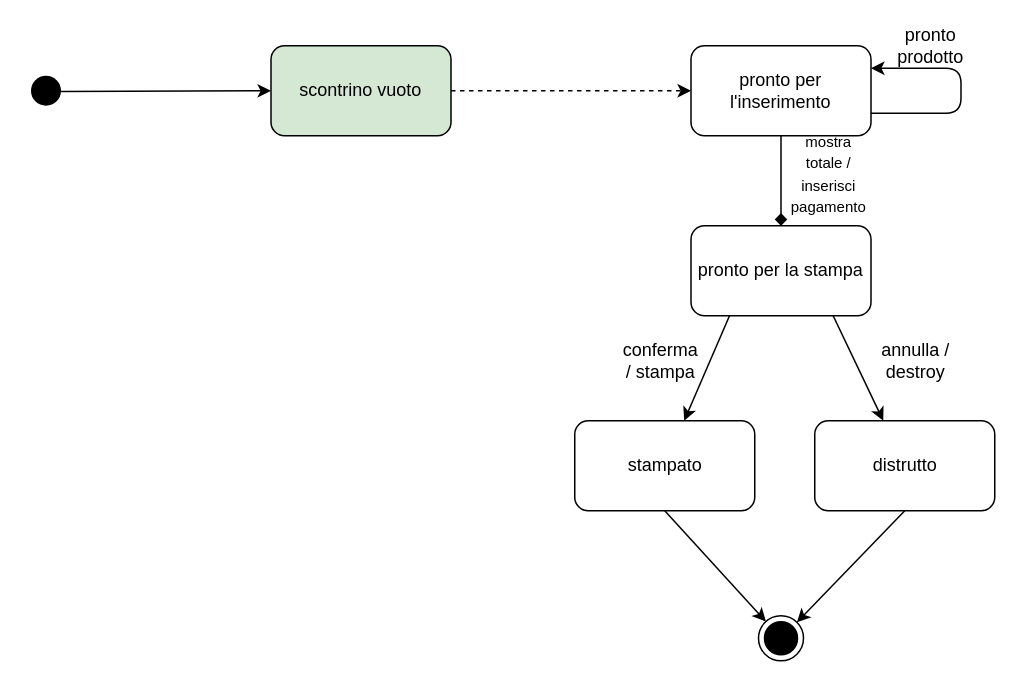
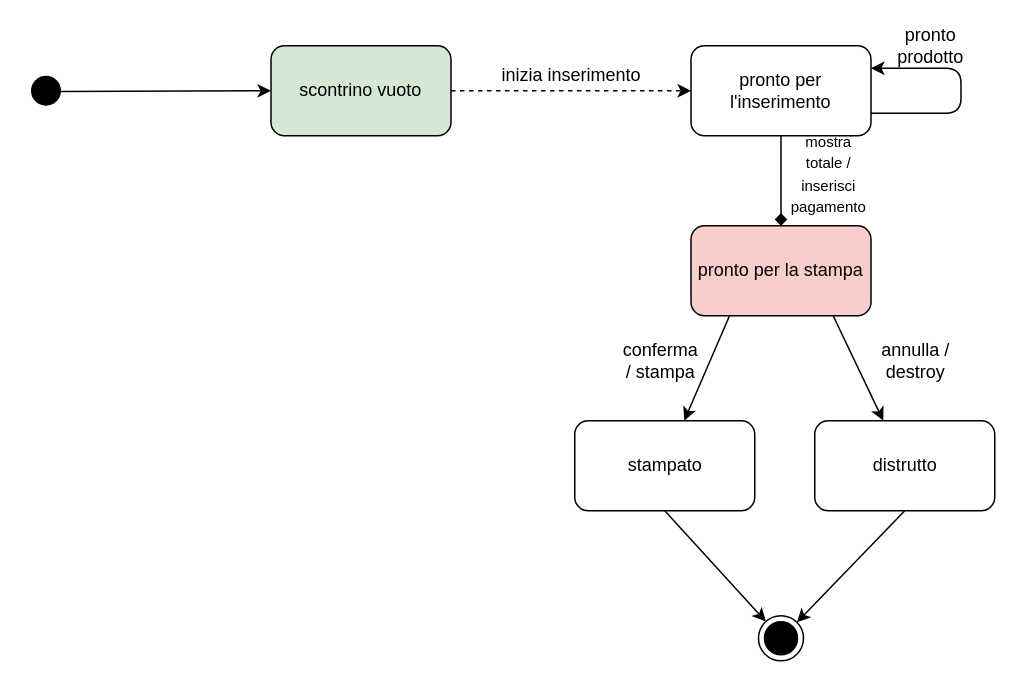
none -> (571, 76)
(781, 271) -> (781, 271)
